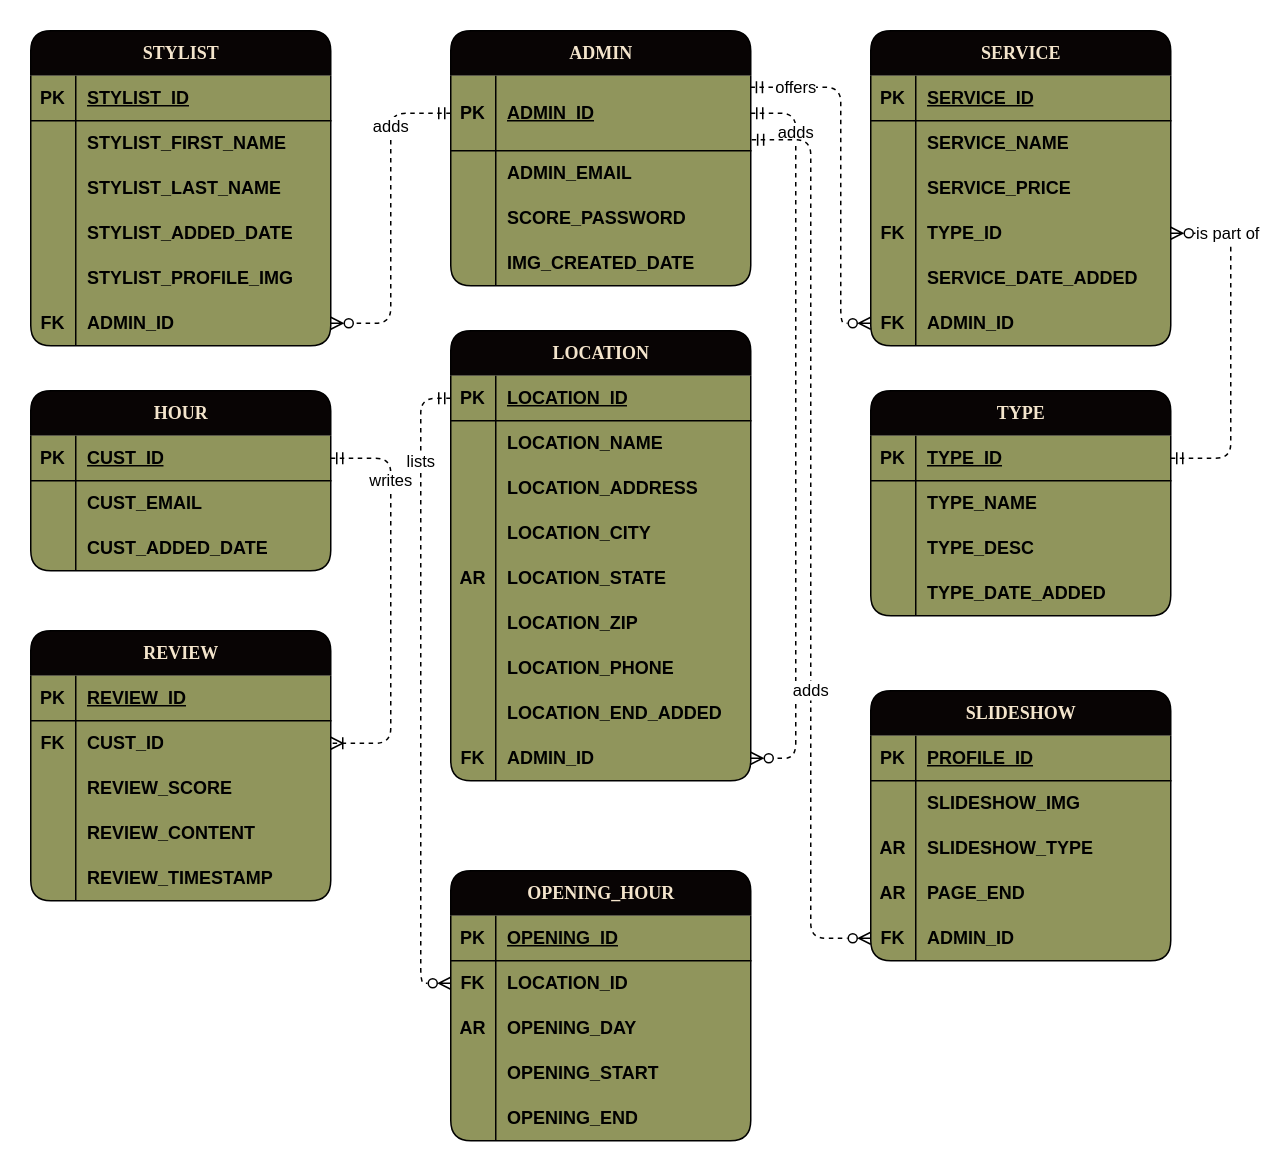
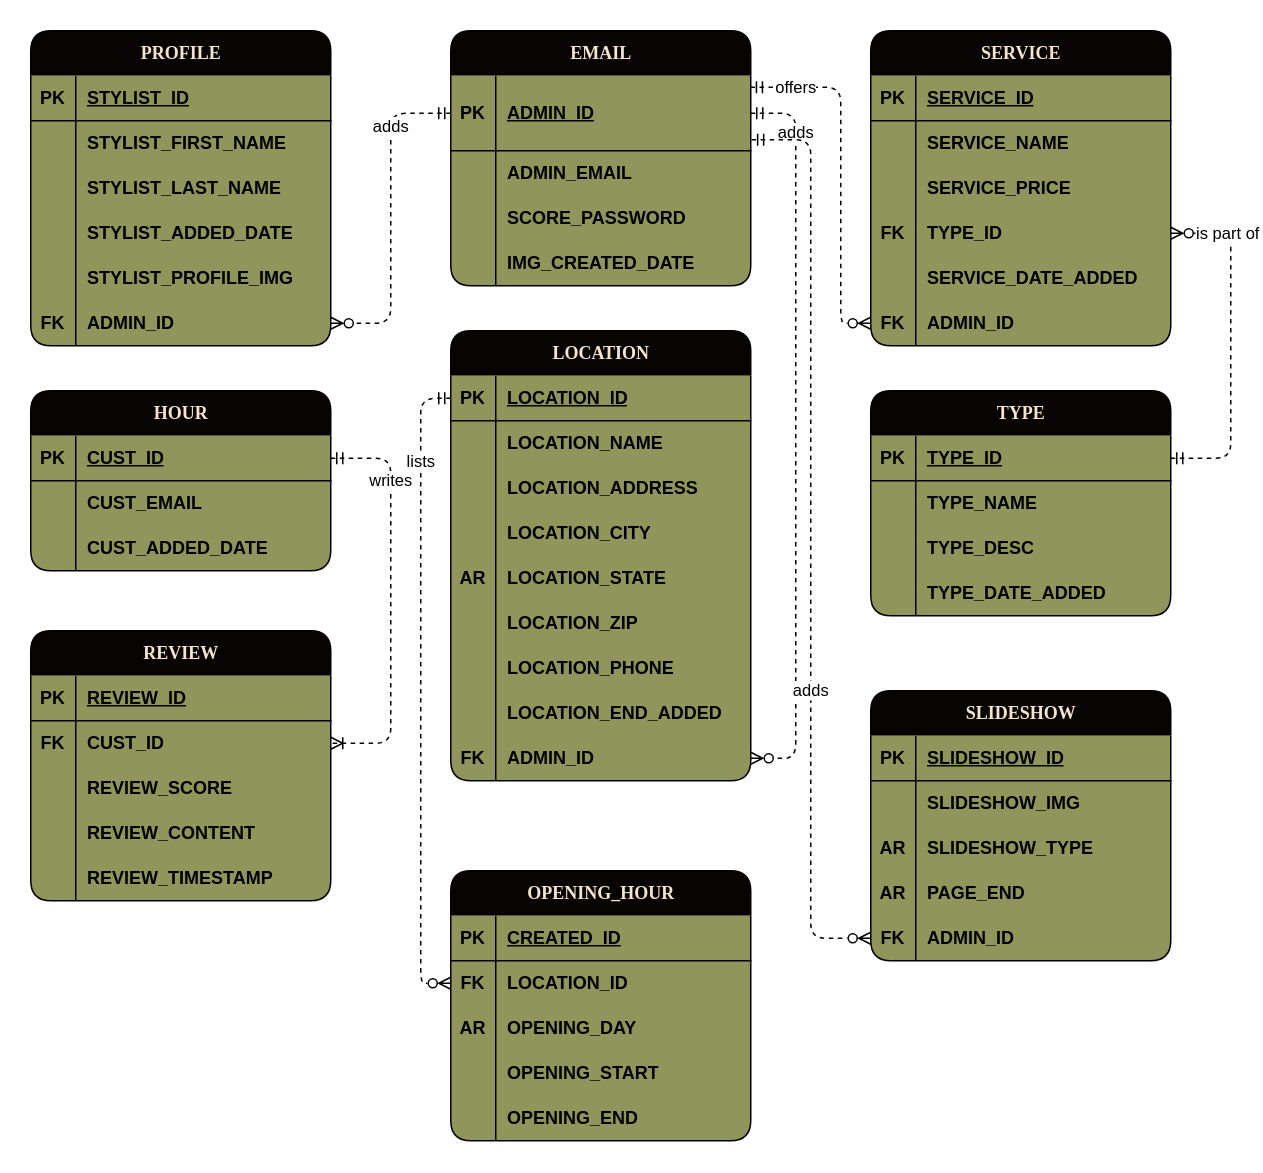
(182, 53) -> (182, 53)
(602, 53) -> (602, 53)
(978, 758) -> (988, 758)
(558, 938) -> (558, 938)
